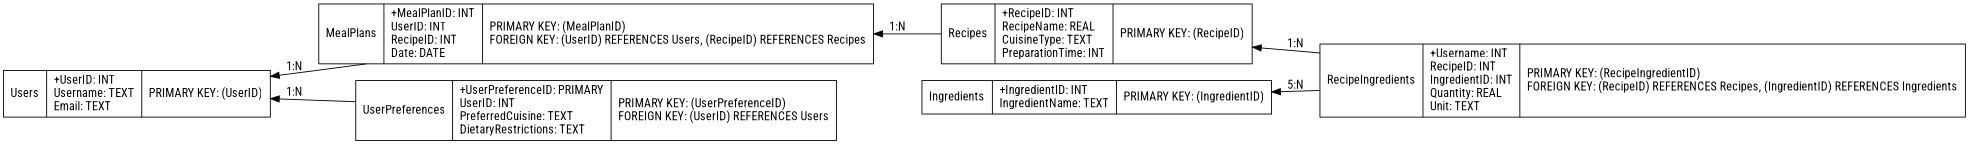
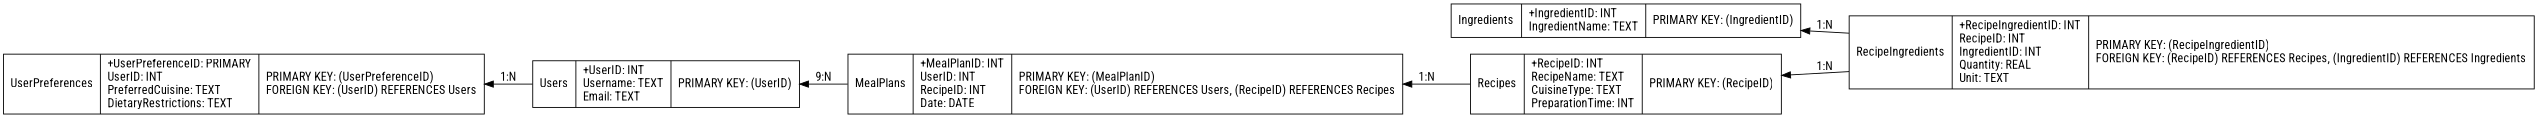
(1049, 27) -> (1578, 77)
(1469, 54) -> (2020, 26)
(295, 67) -> (824, 77)
(1296, 85) -> (1825, 26)
(318, 100) -> (513, 84)
